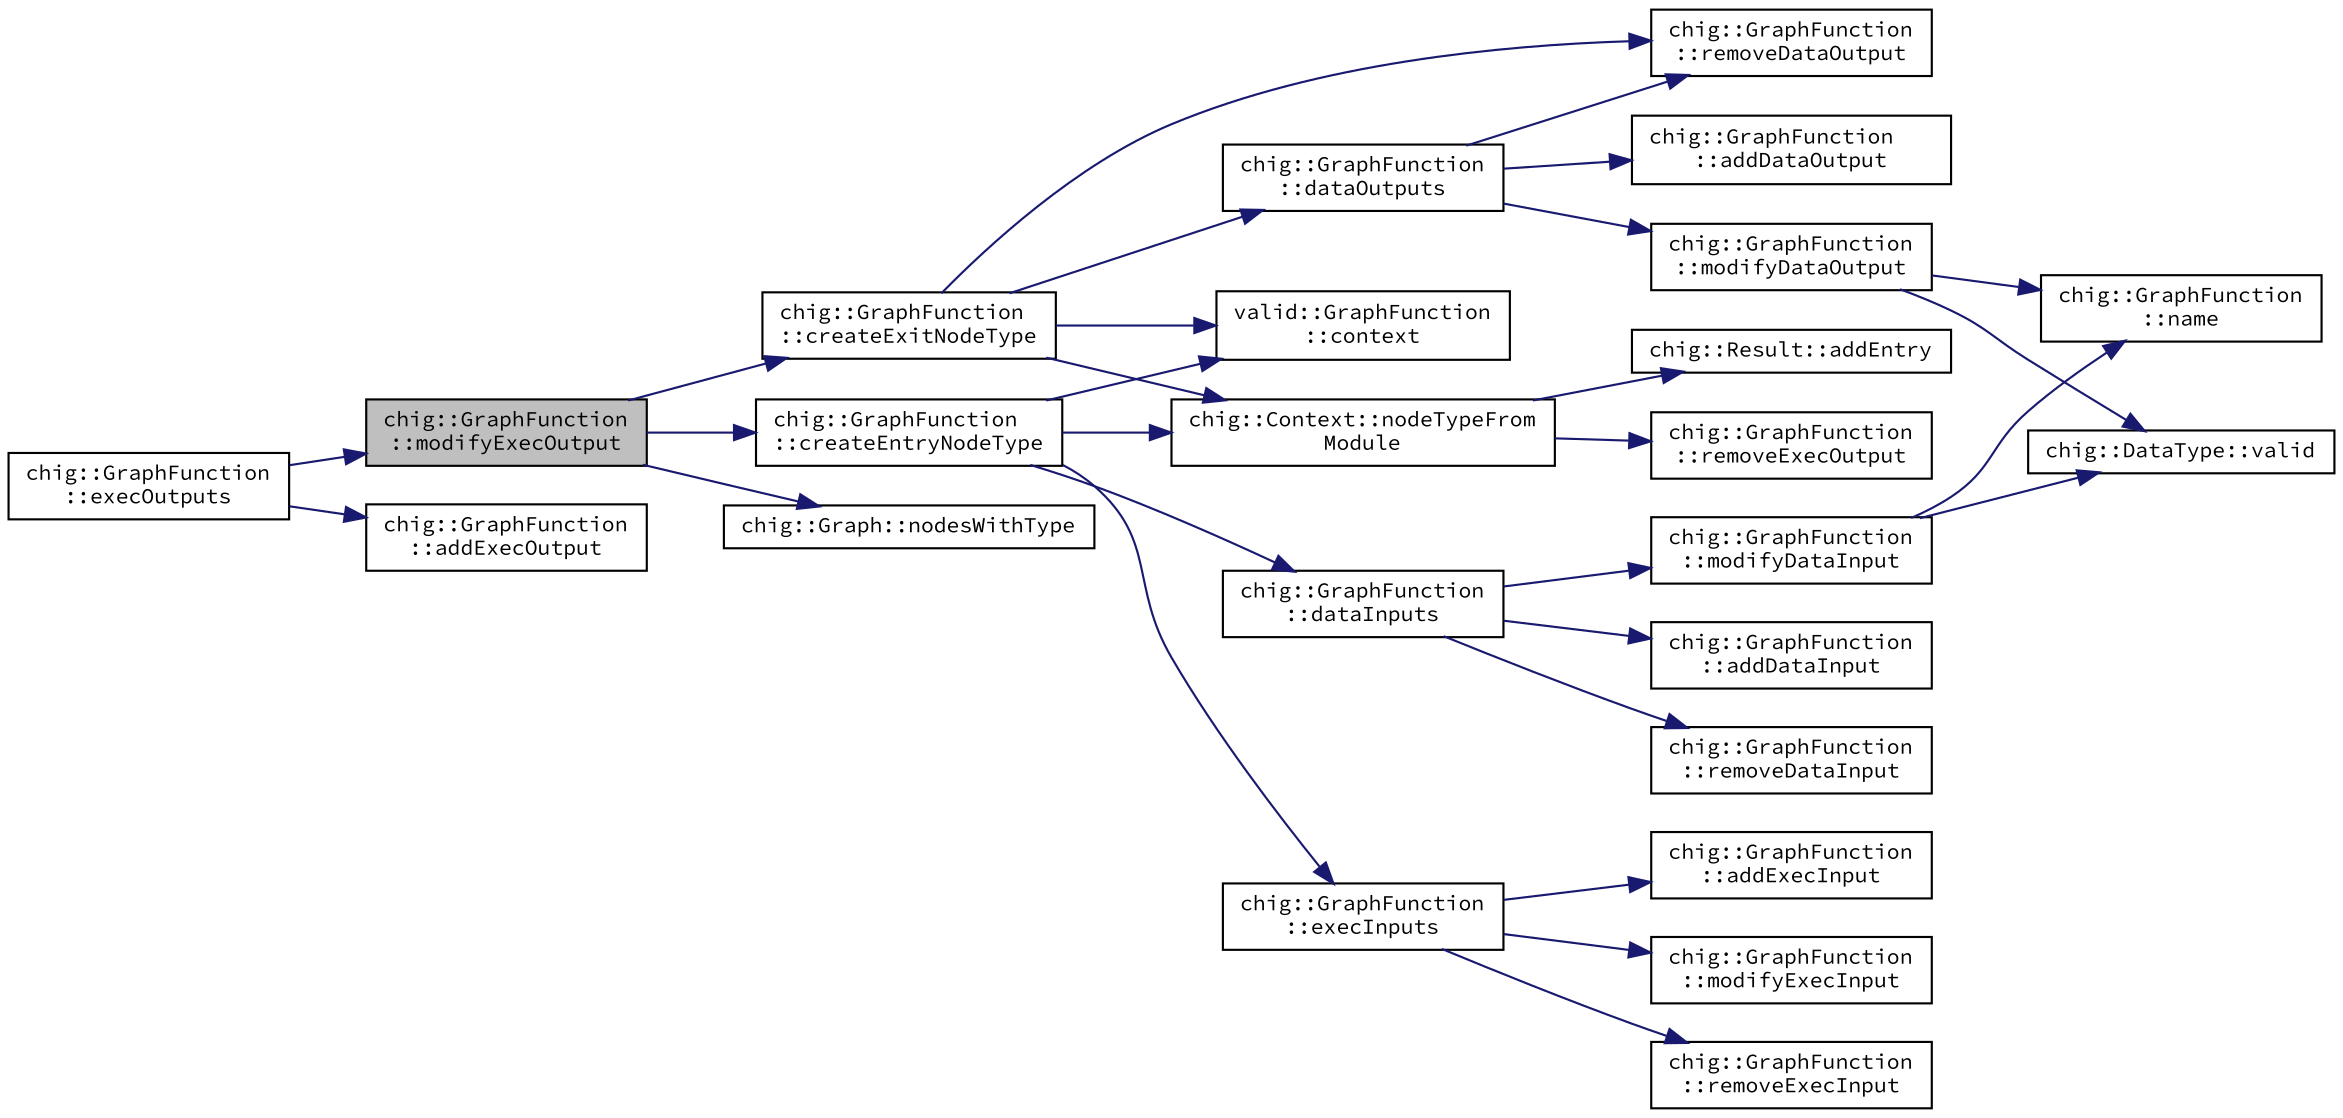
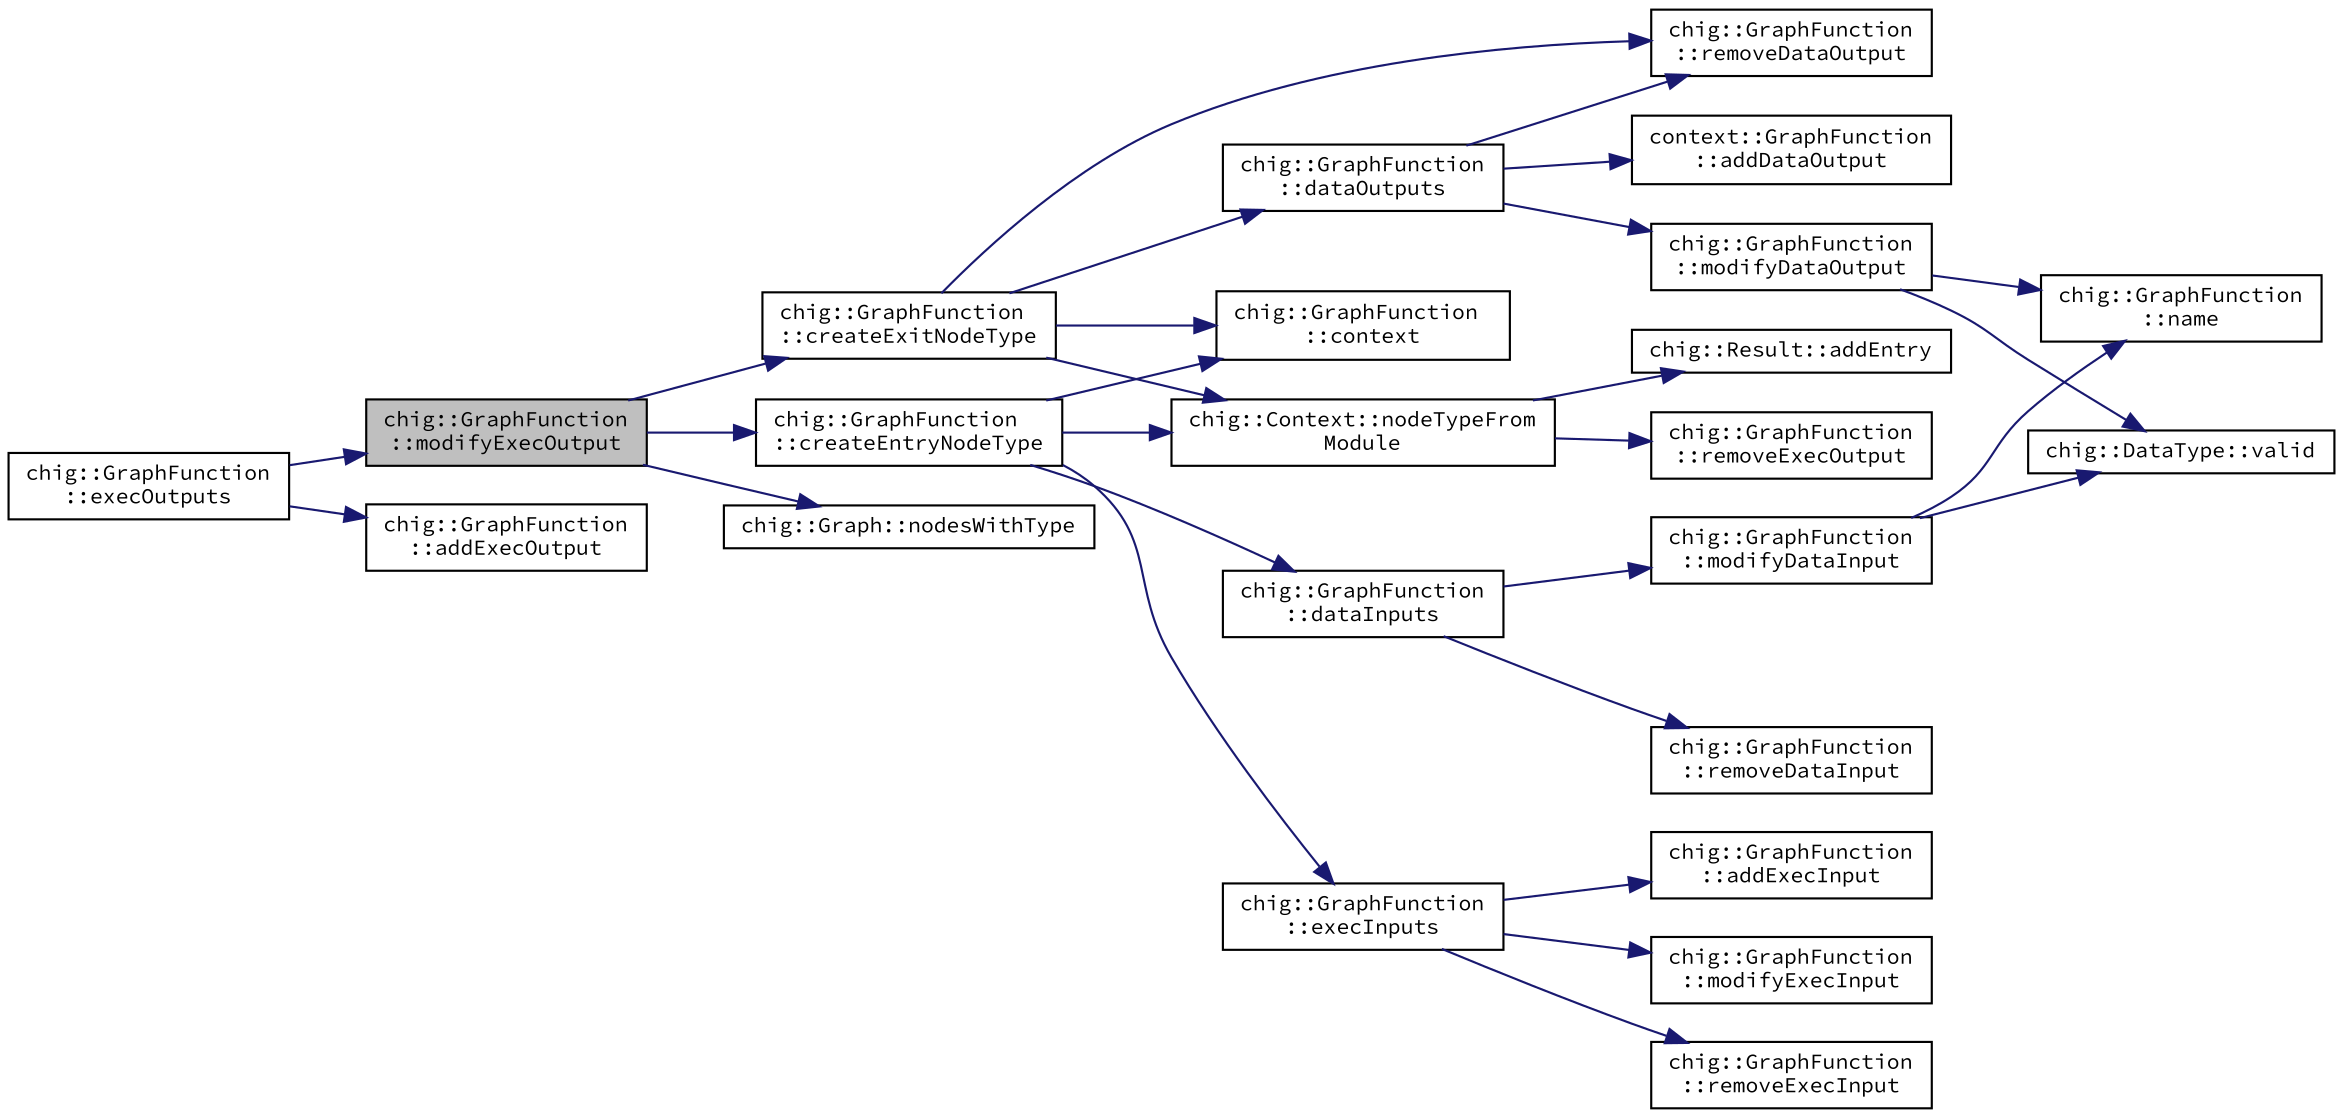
(1792, 150) -> (1792, 150)
(1363, 326) -> (1363, 326)
(1792, 655) -> none
